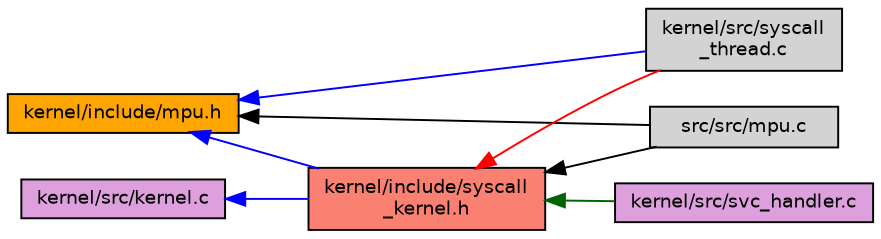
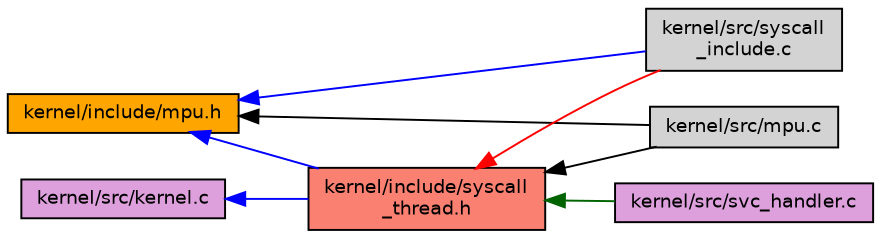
(744, 40) -> (744, 40)
(744, 127) -> (744, 127)
(427, 199) -> (427, 199)
